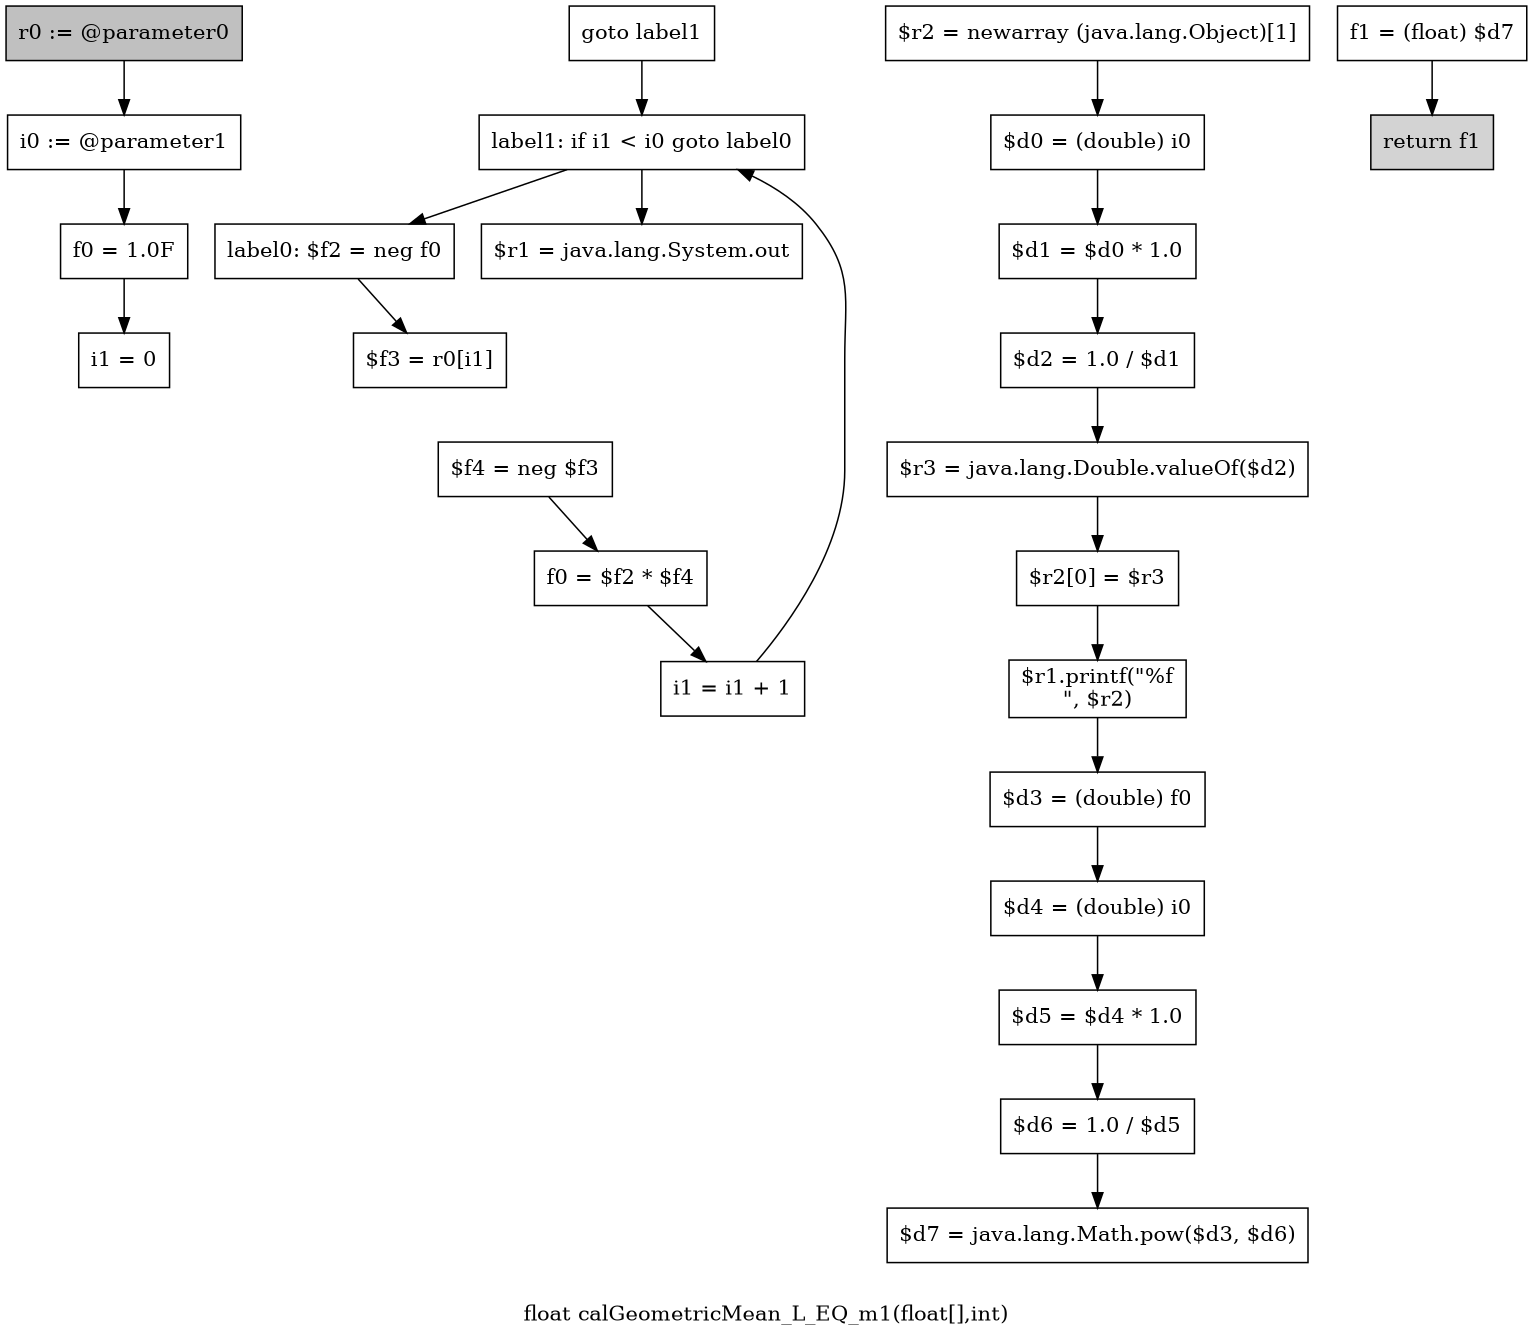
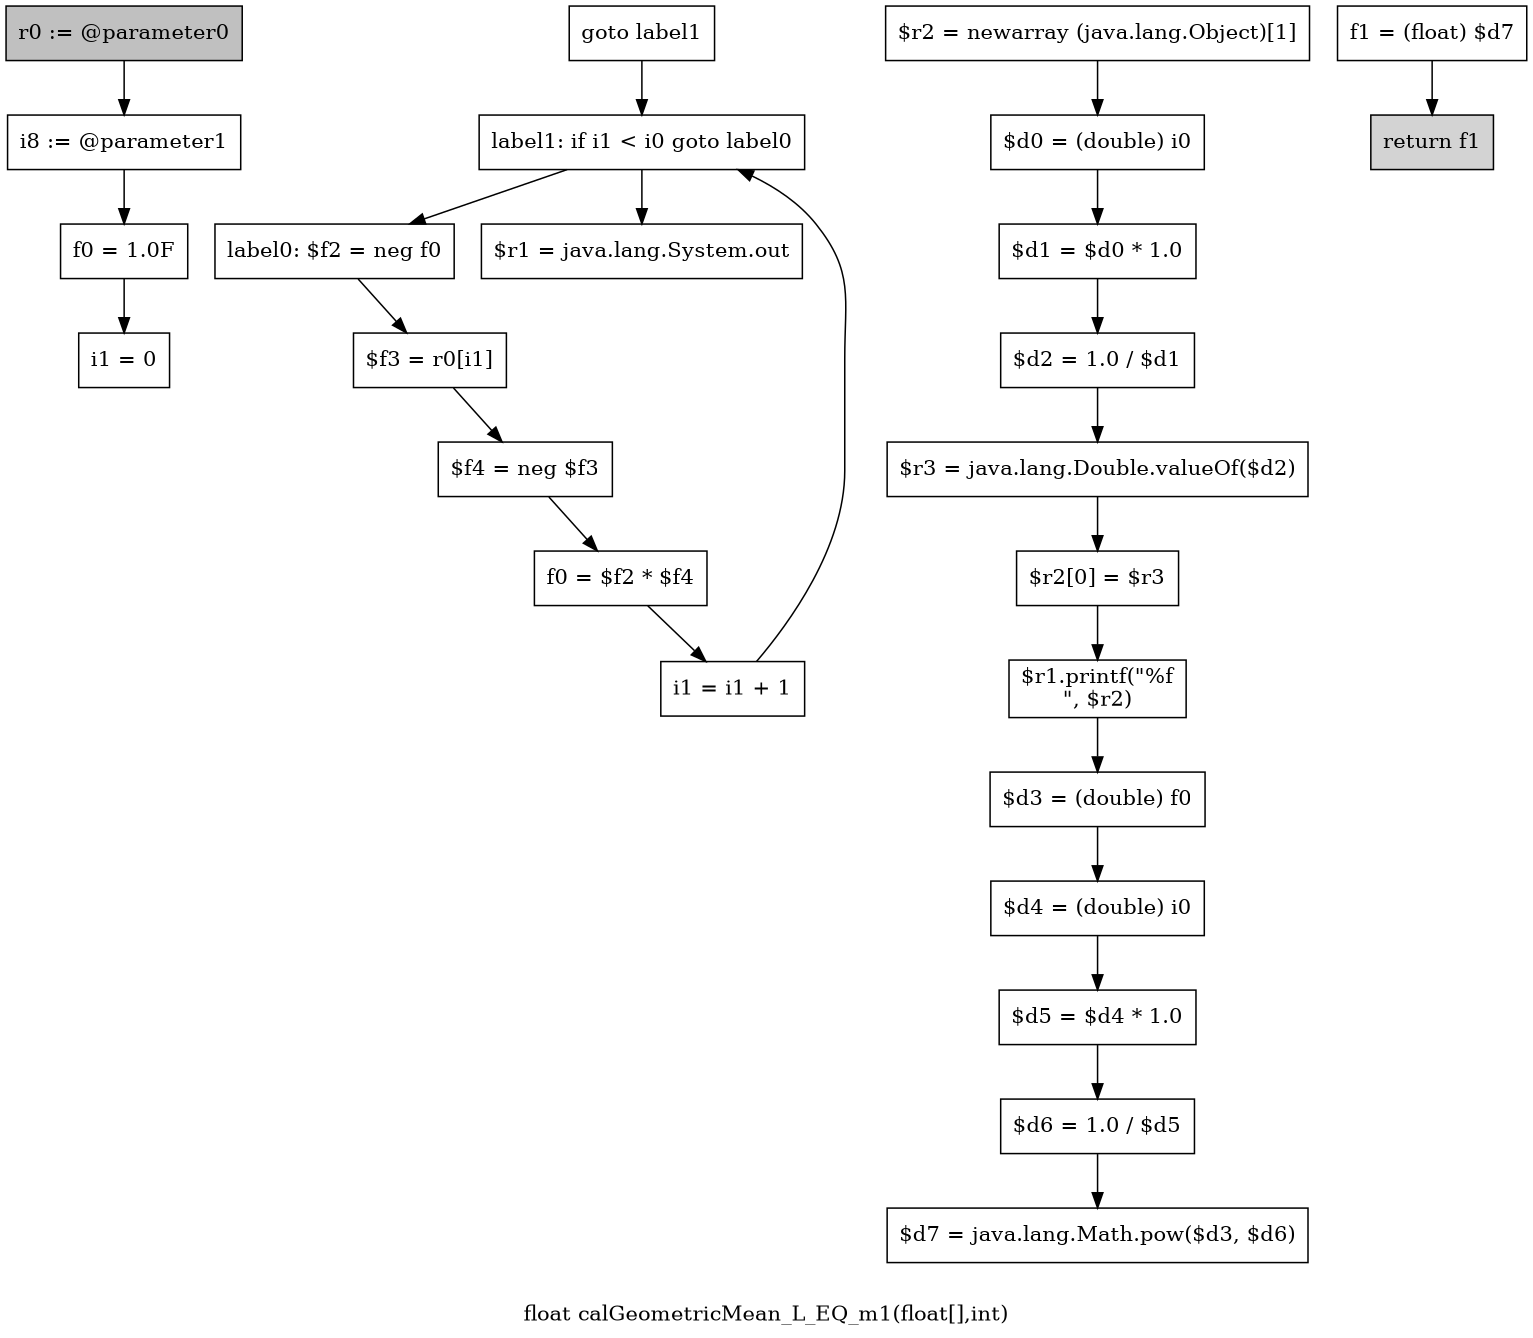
(124, 142) -> (124, 142)
none -> (473, 409)
